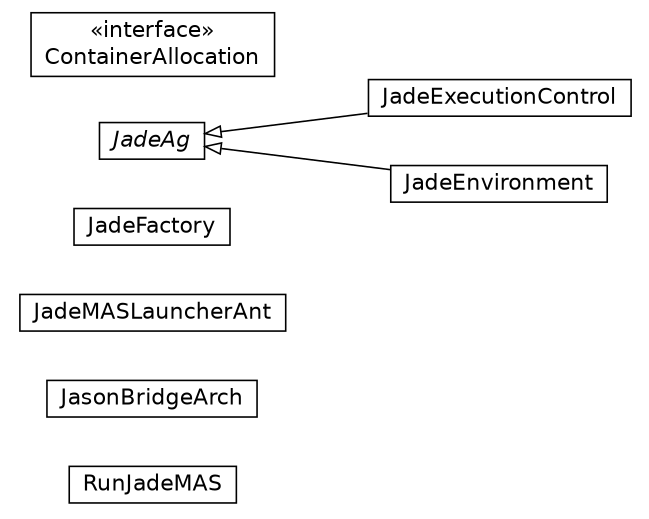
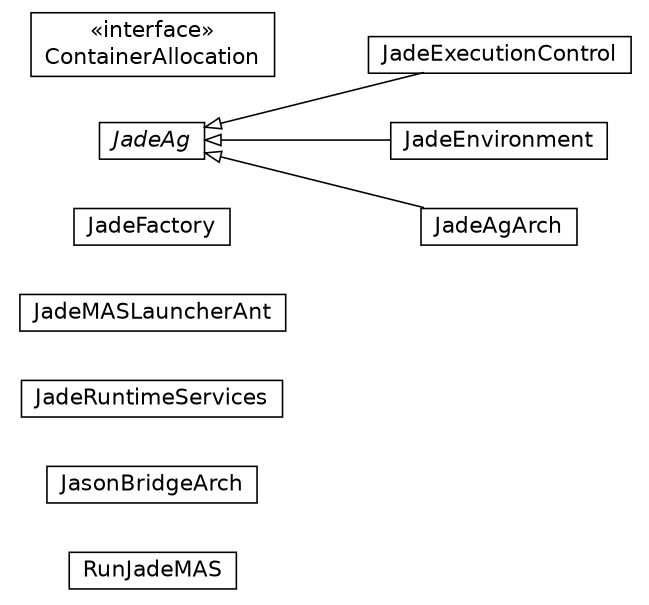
none -> (499, 226)
none -> (152, 398)
